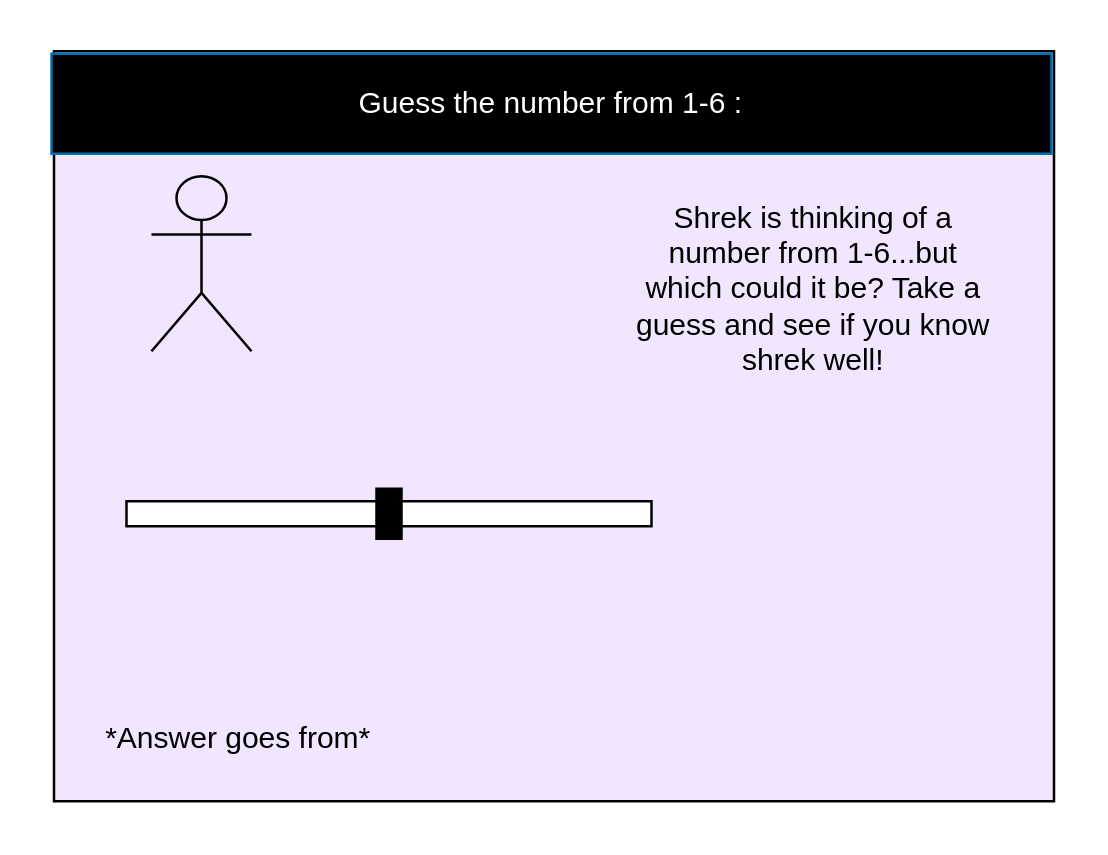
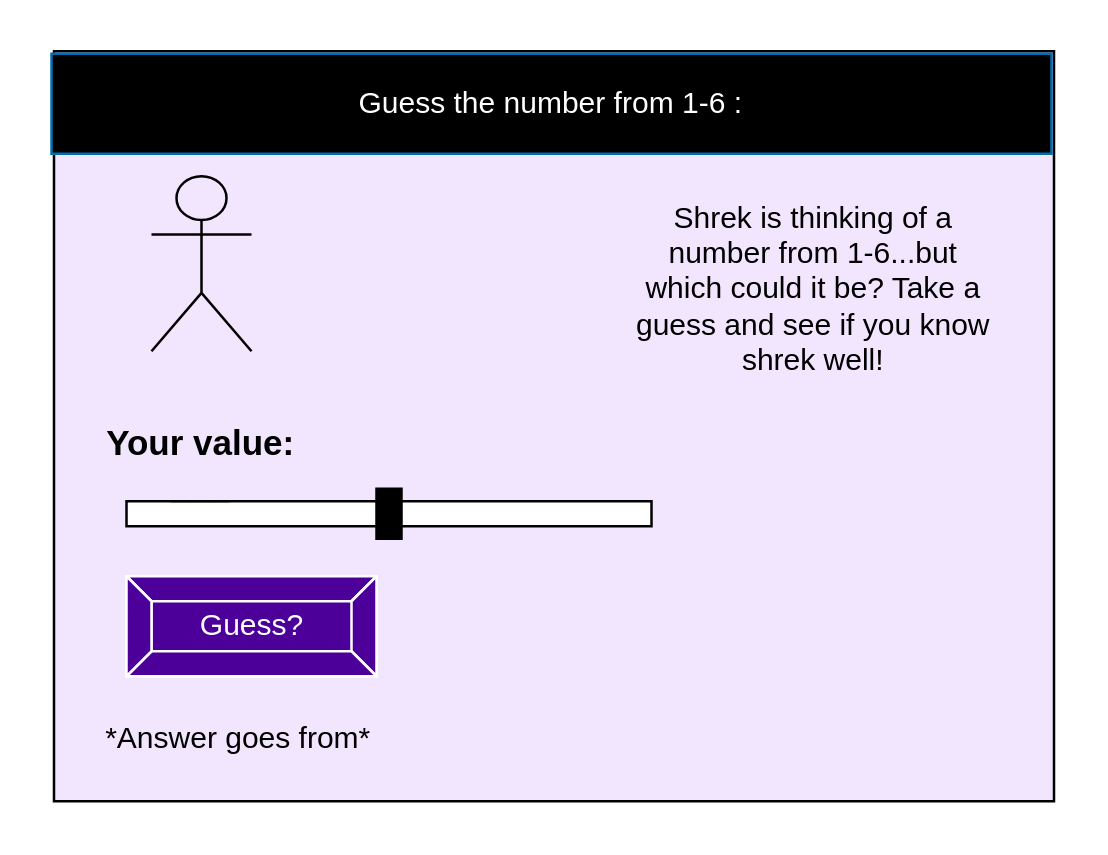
none -> (201, 464)
none -> (251, 626)
